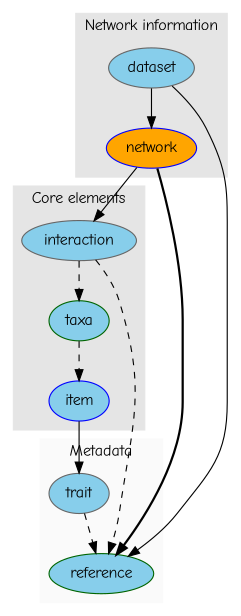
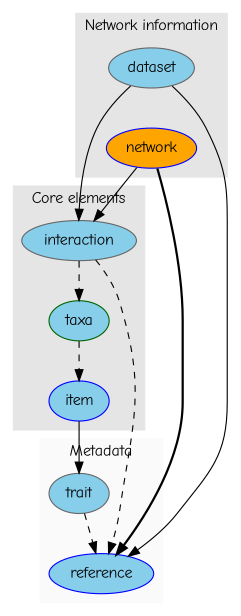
(151, 103) -> (91, 142)
(101, 574) -> (101, 574)
